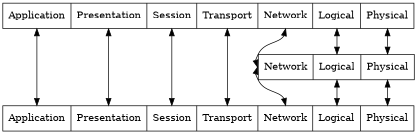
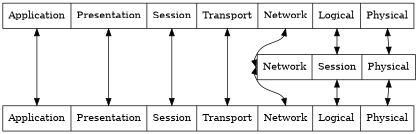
(337, 67) -> (337, 67)
